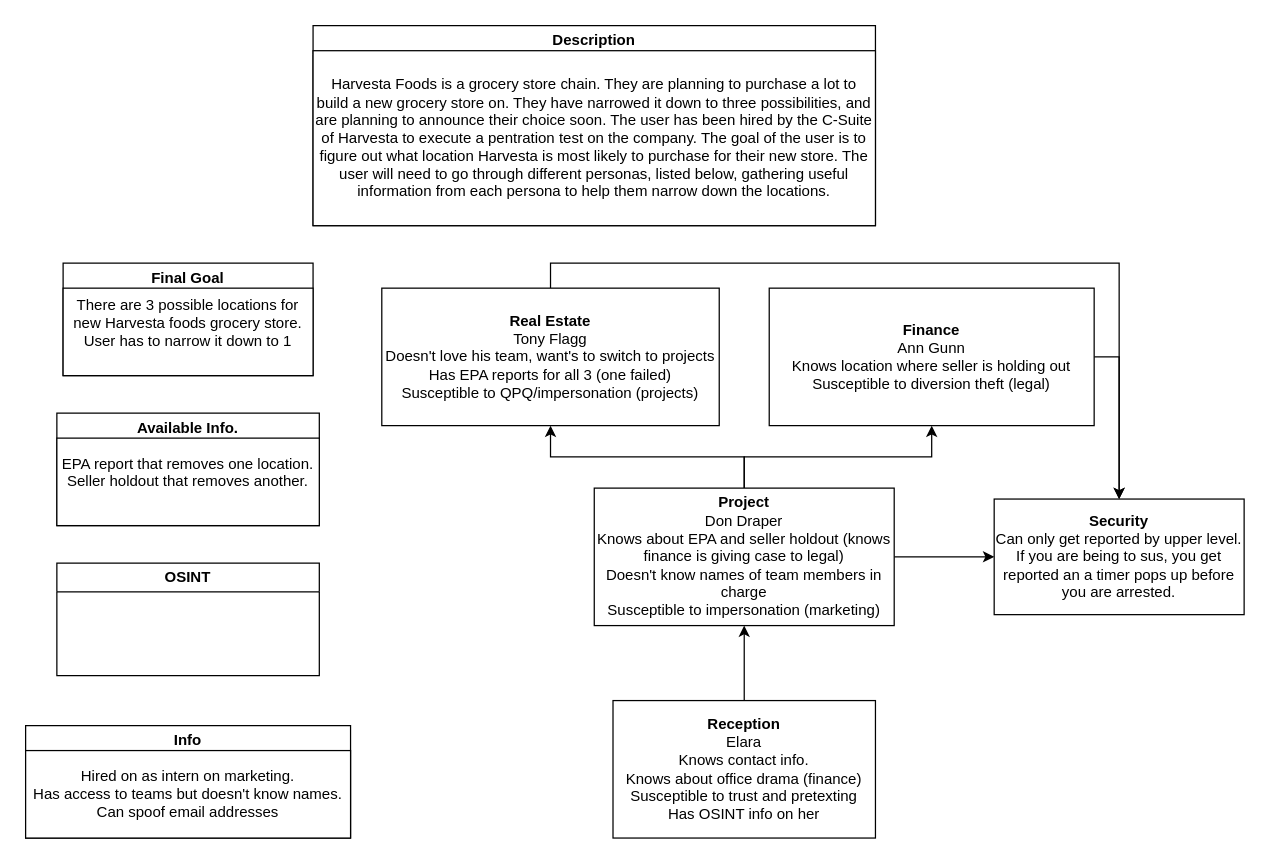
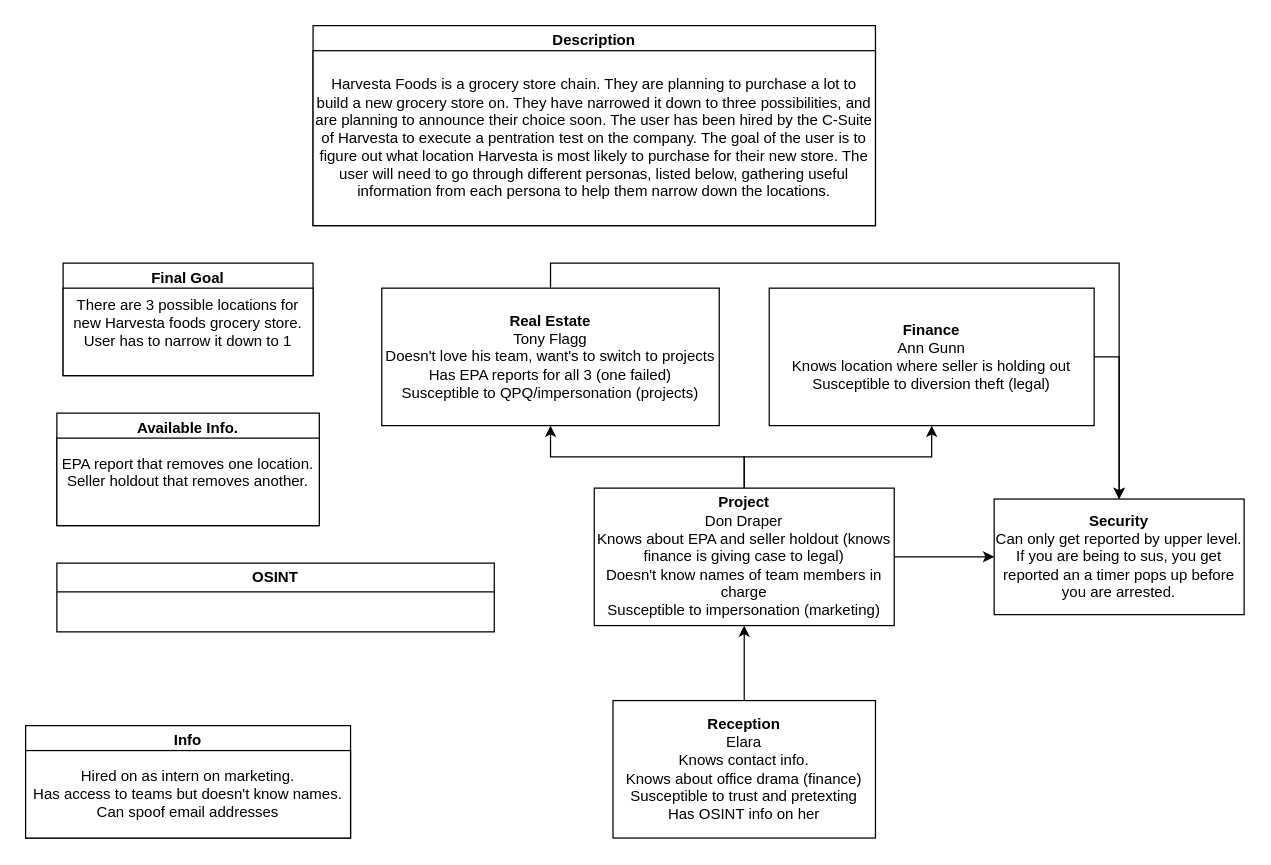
(188, 619) -> (276, 598)
